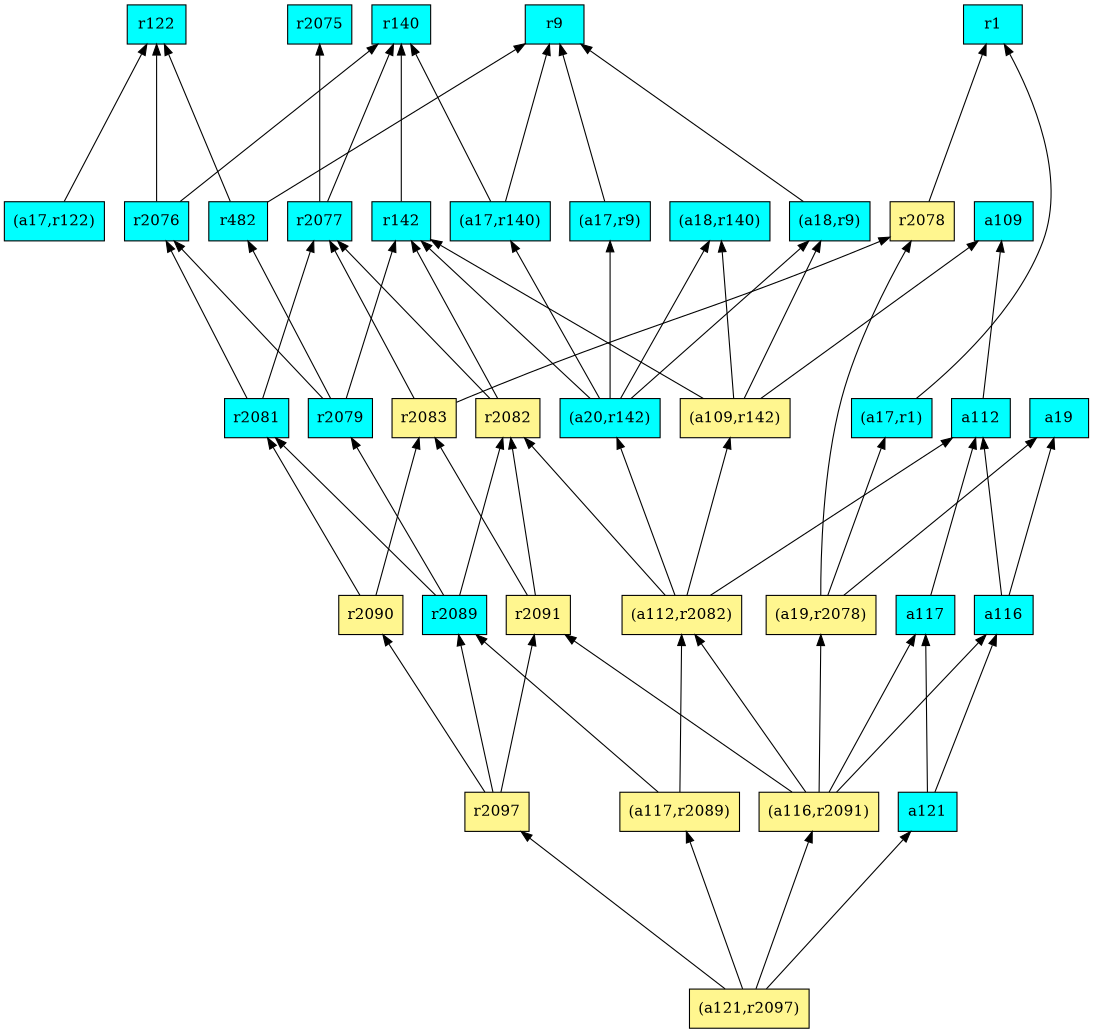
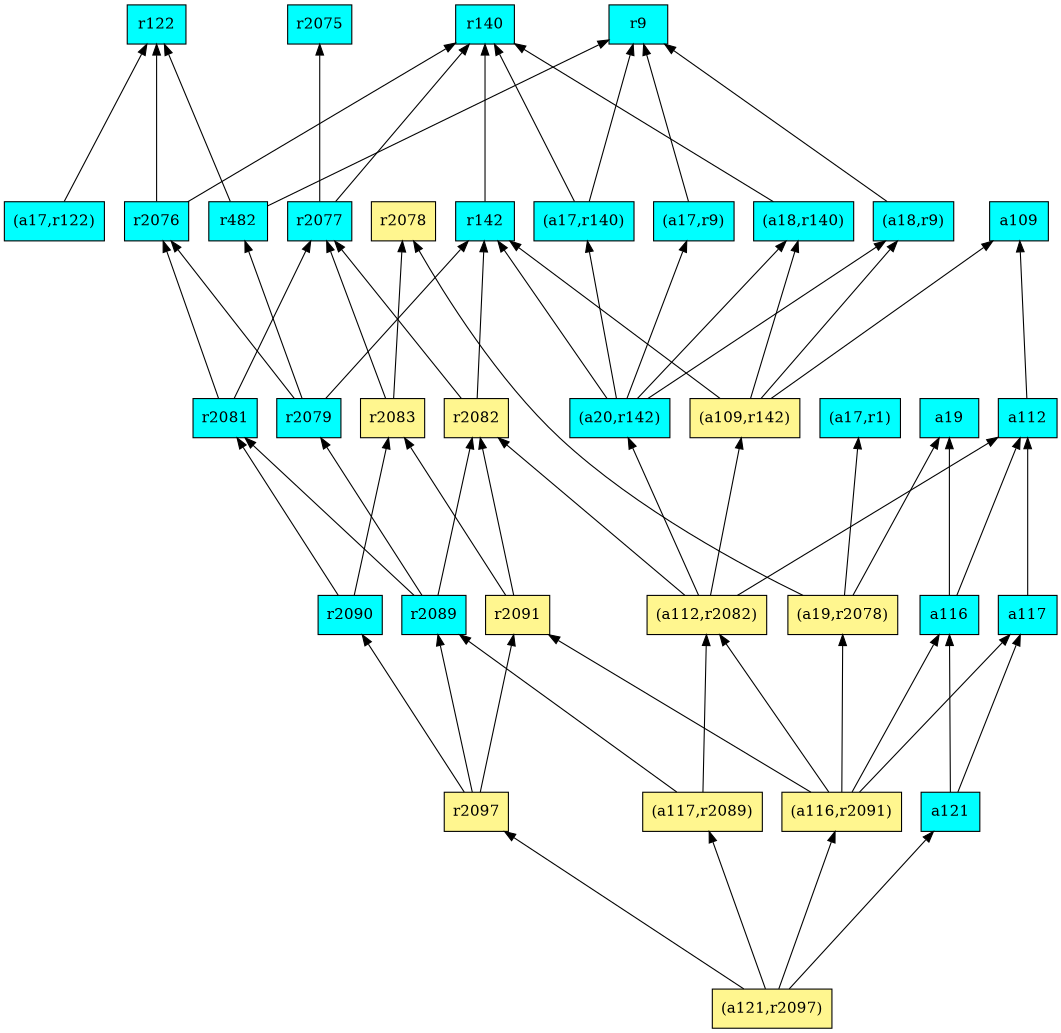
(993, 24) -> none
none -> (649, 126)
(371, 615) -> (350, 615)
